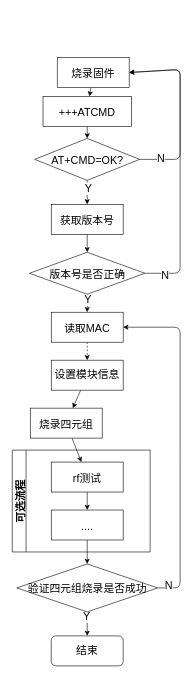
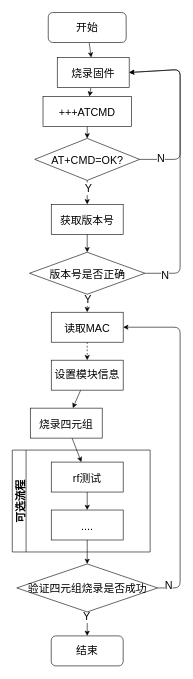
none -> (87, 27)
none -> (90, 47)
